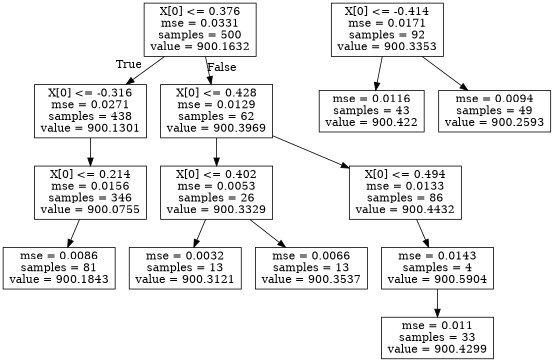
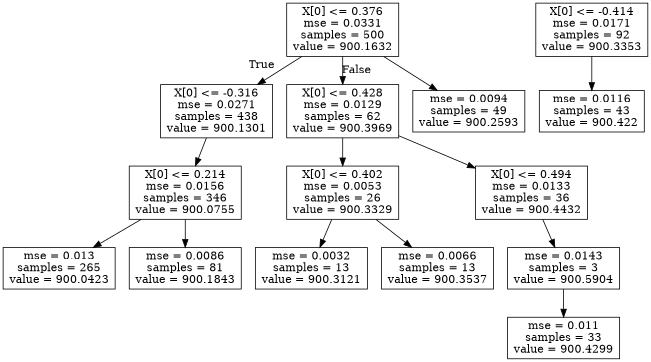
(442, 71) -> (407, 71)
(405, 193) -> (531, 193)
none -> (59, 268)
(437, 268) -> (564, 268)
